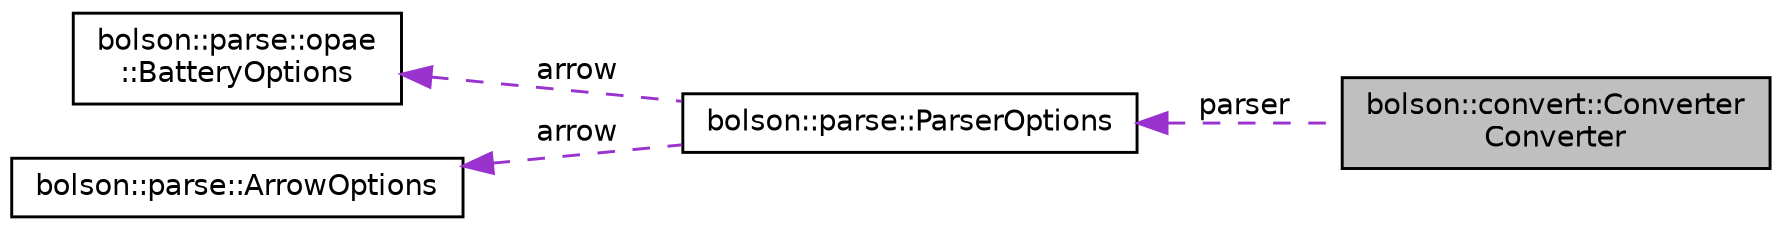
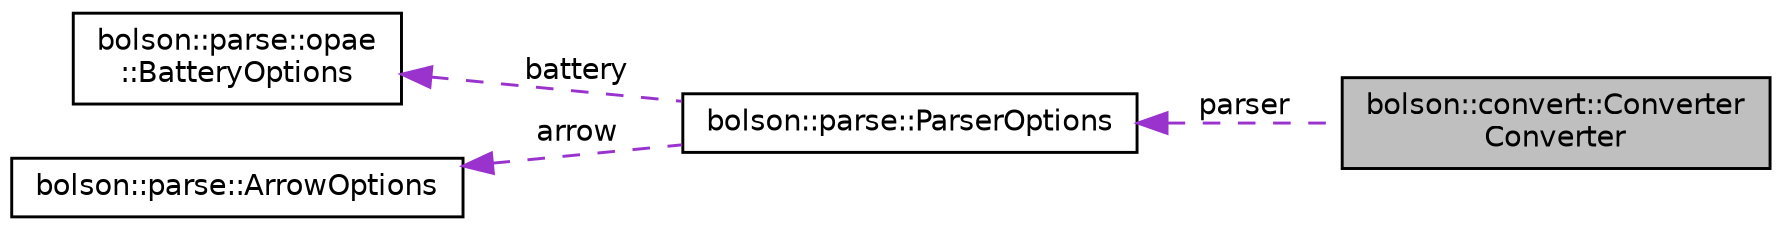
(573, 72) -> (573, 72)
